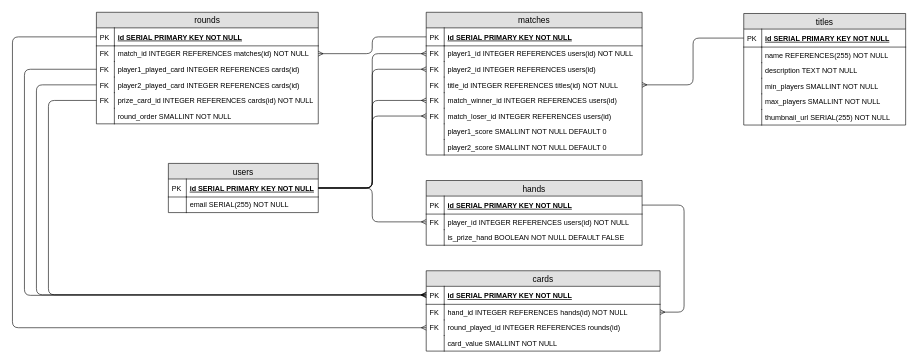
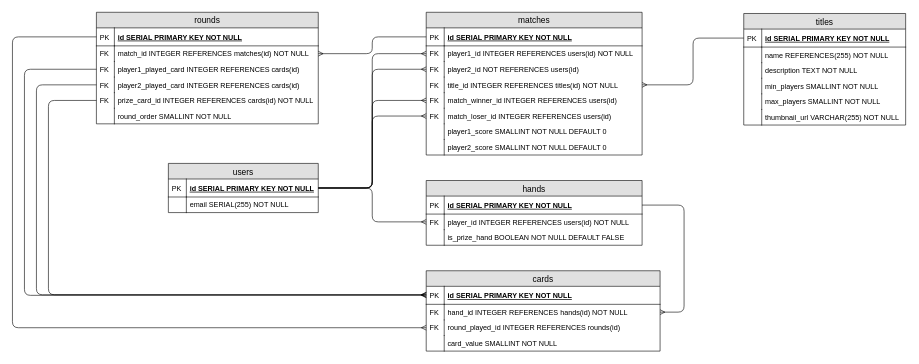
(521, 70) -> (513, 70)
(828, 118) -> (830, 118)
